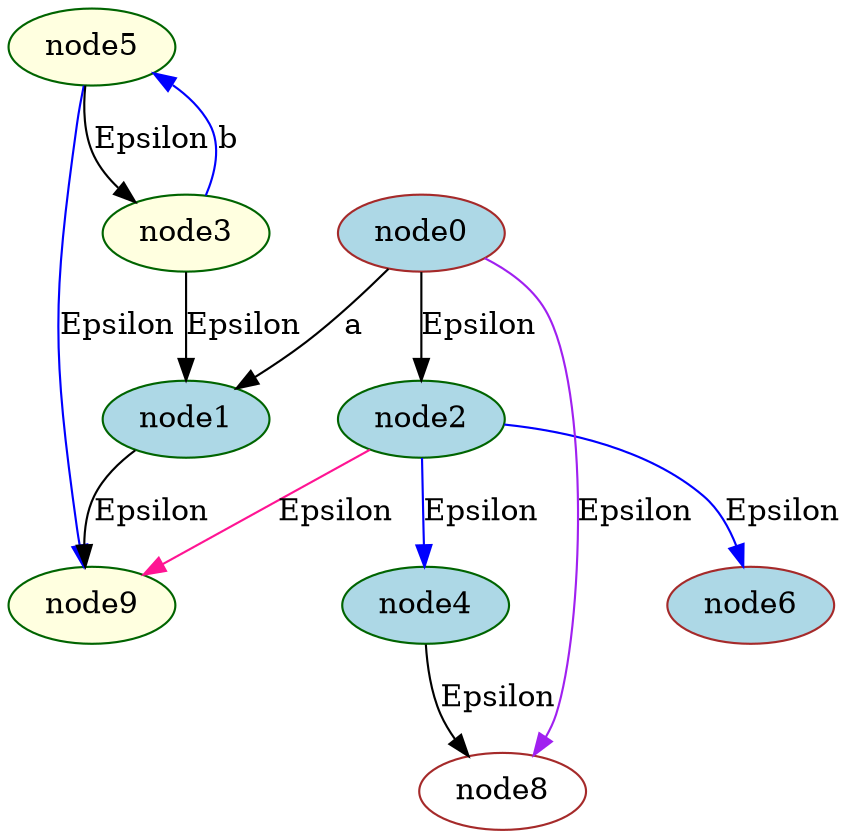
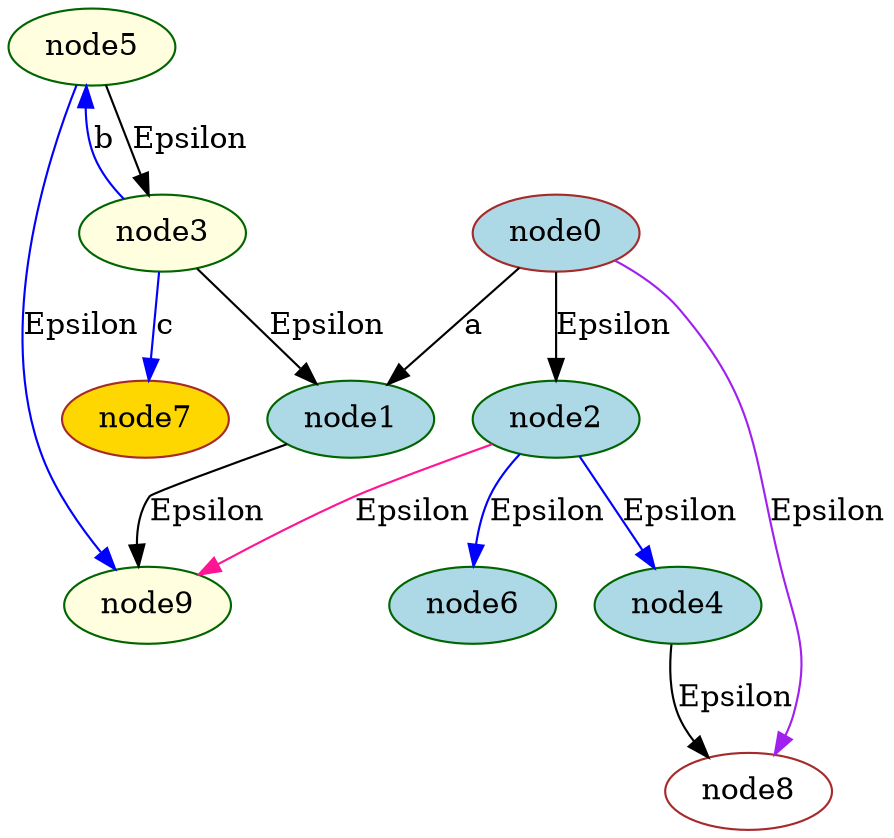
none -> (145, 419)
(751, 605) -> (473, 605)
